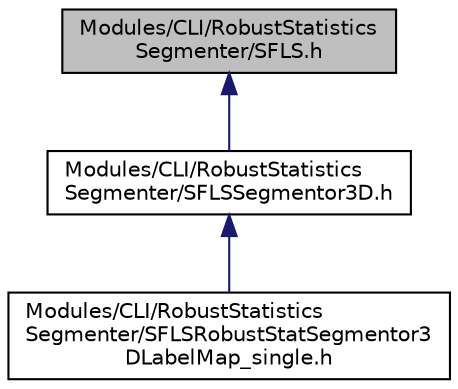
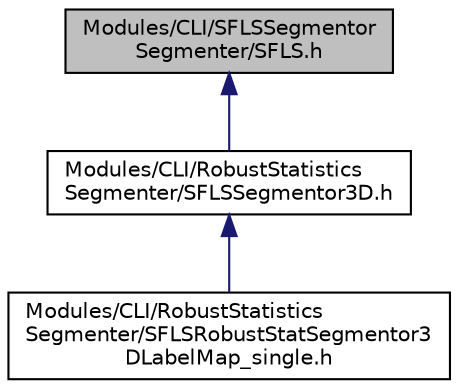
(229, 41) -> (229, 41)
